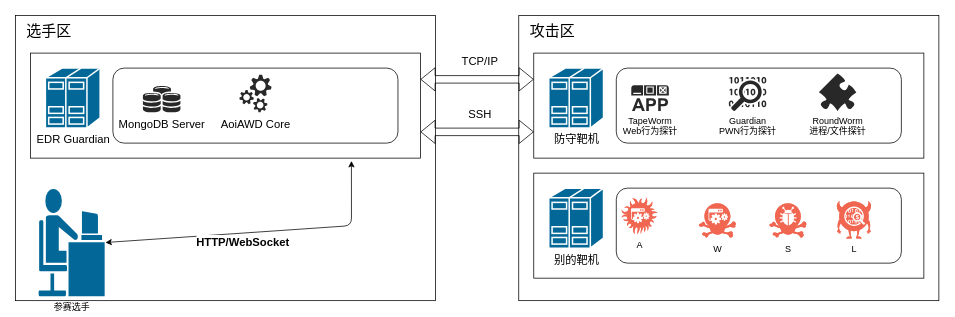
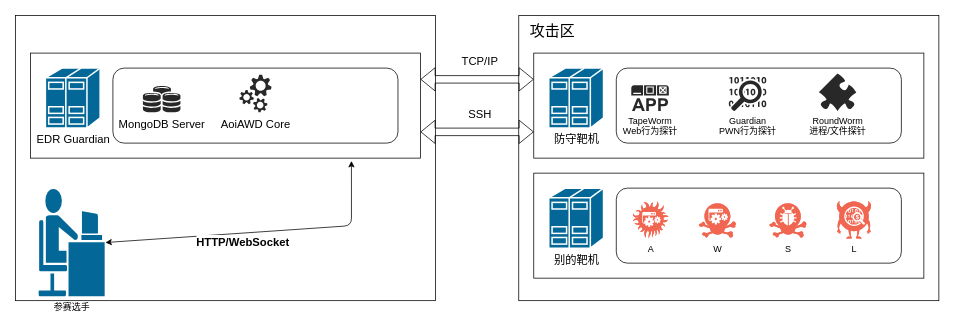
(49, 30) -> none
(639, 216) -> (650, 219)
